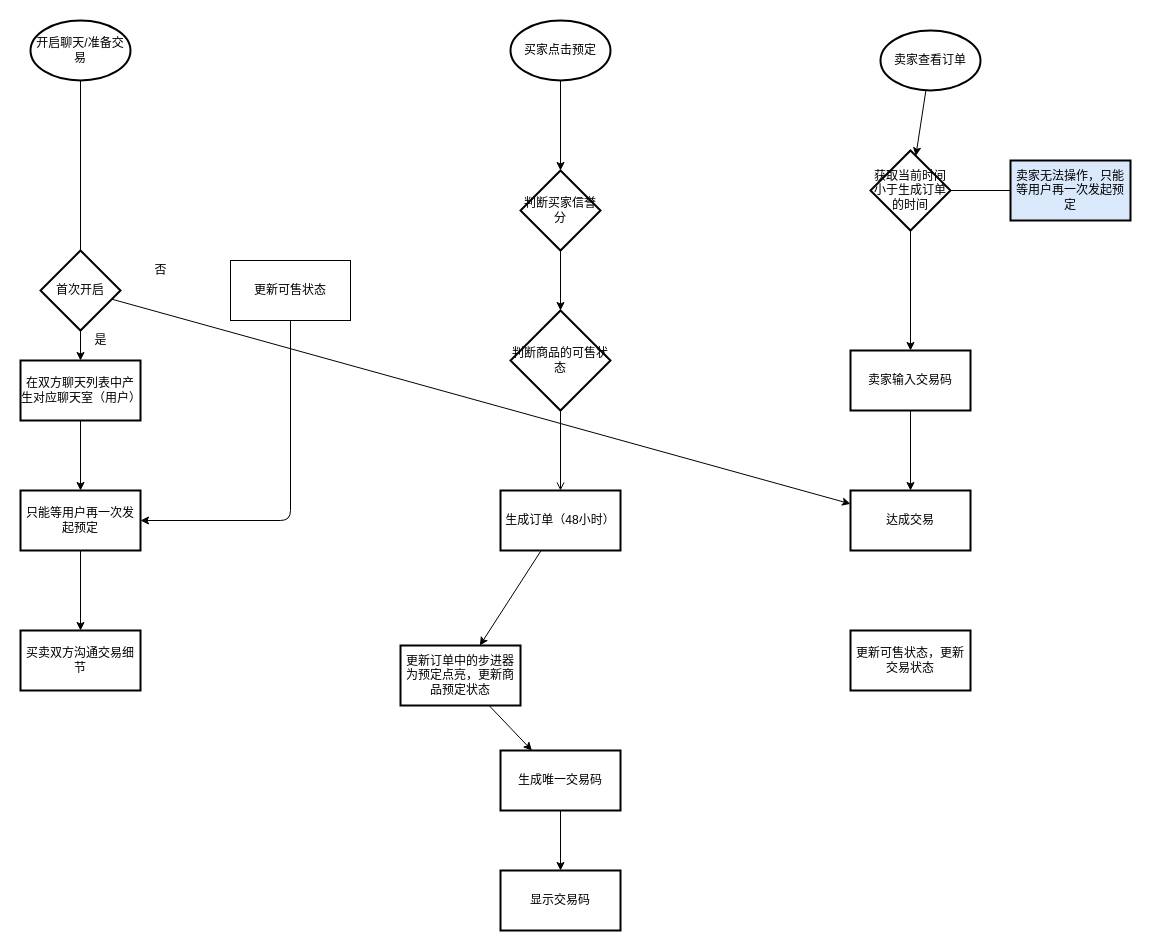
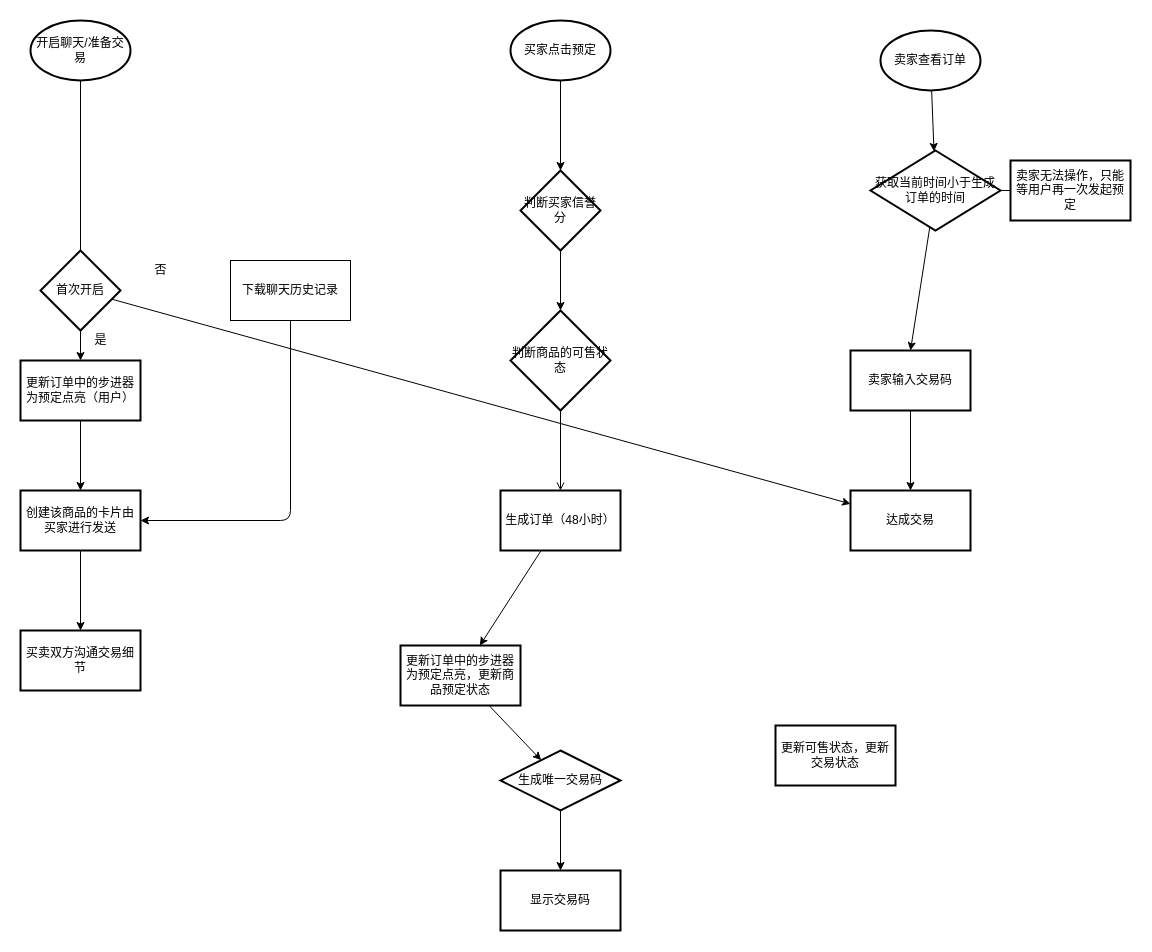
(911, 191) -> (936, 191)
(1071, 191) -> (1071, 191)
(291, 291) -> (291, 291)
(81, 391) -> (81, 391)
(81, 521) -> (81, 521)
(911, 661) -> (836, 756)
(561, 781) -> (561, 781)
